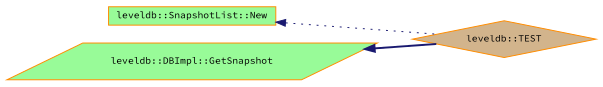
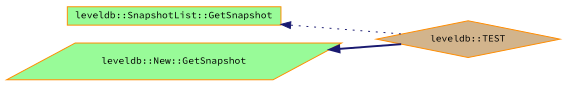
(192, 16) -> (174, 16)
(192, 61) -> (174, 61)
